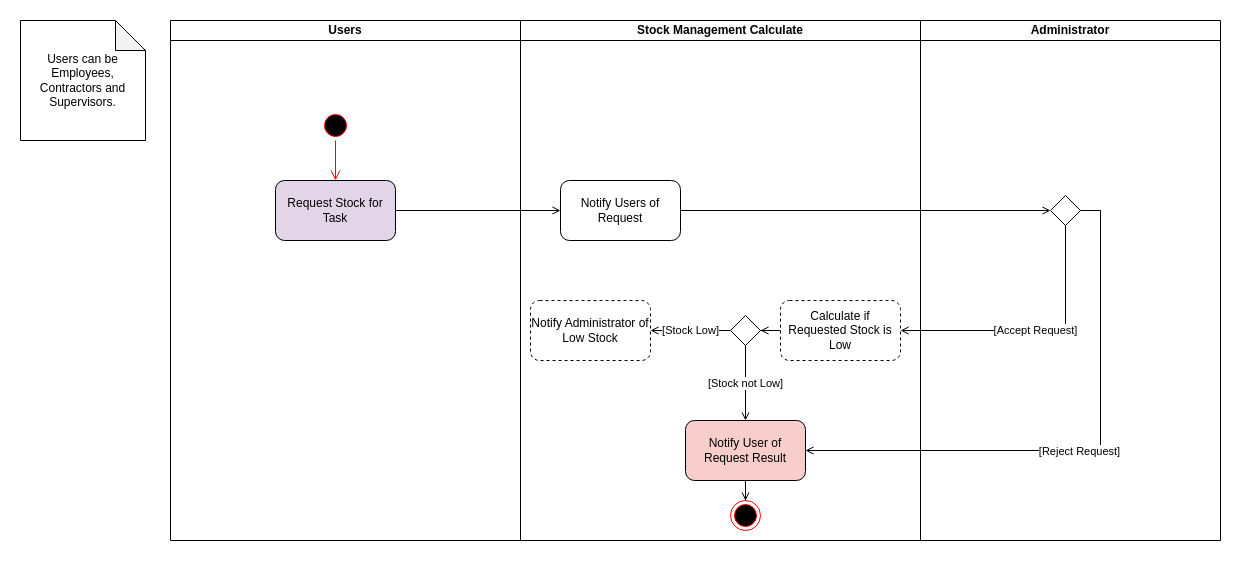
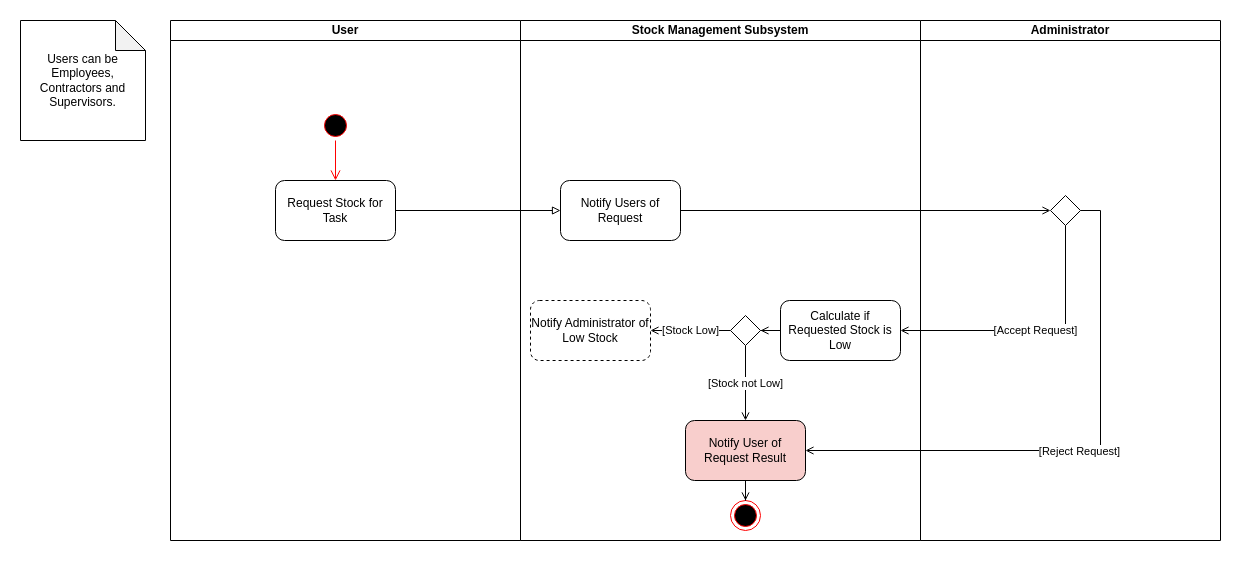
(346, 31) -> (346, 31)
(721, 31) -> (721, 31)
(336, 211) -> (336, 211)
(554, 211) -> (551, 211)
(841, 331) -> (841, 331)
